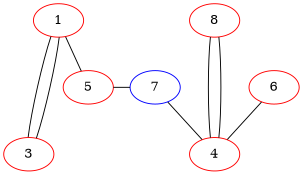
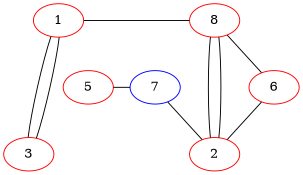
(73, 54) -> (137, 20)
none -> (244, 54)
(215, 154) -> (215, 154)
